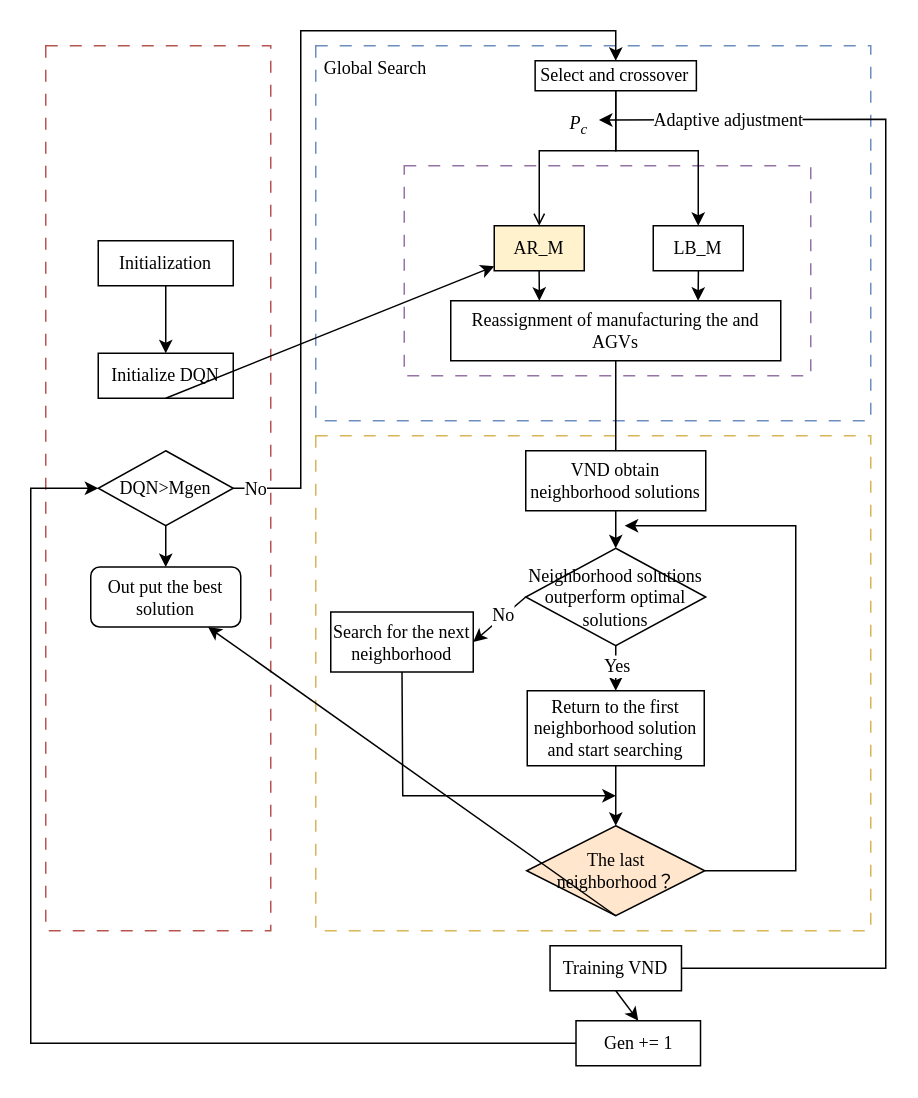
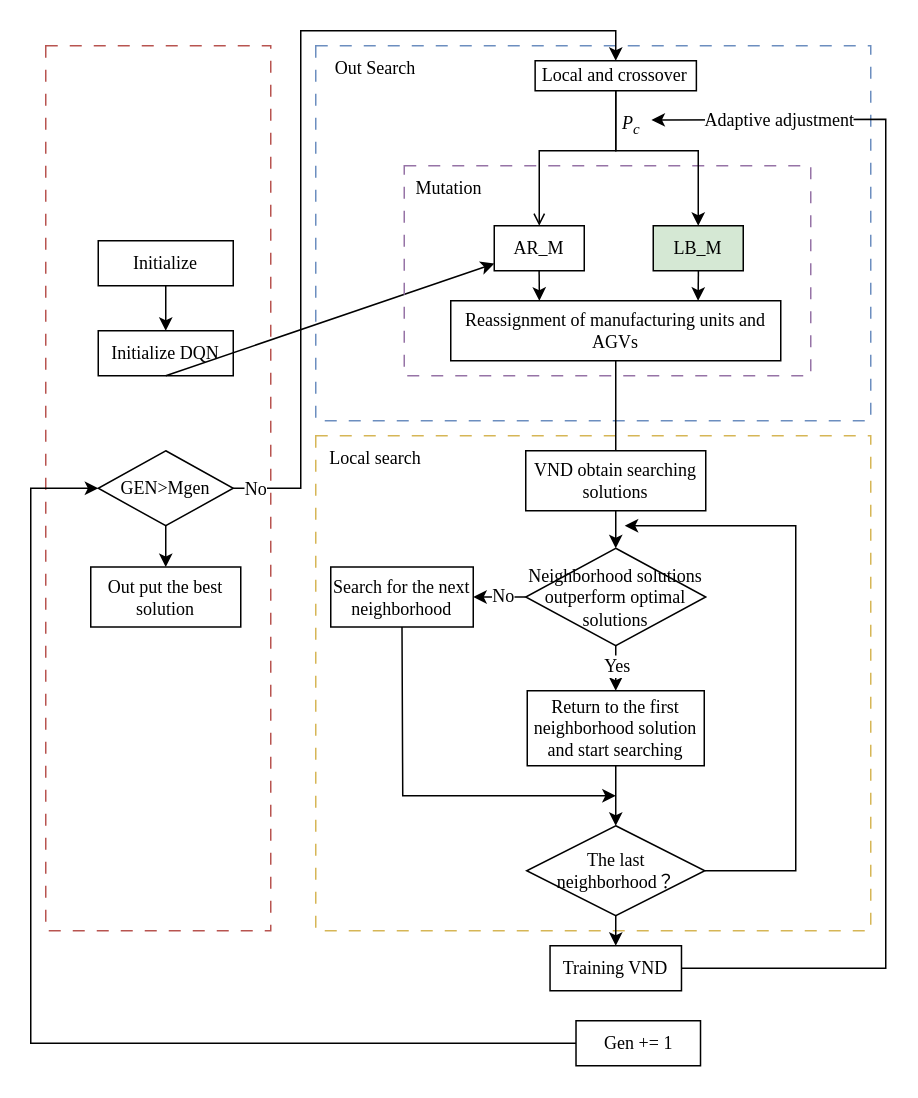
(376, 68) -> (376, 68)
(615, 76) -> (615, 76)
(578, 125) -> (631, 125)
none -> (449, 188)
(539, 248) -> (539, 248)
(698, 248) -> (698, 248)
(166, 263) -> (166, 263)
(616, 331) -> (616, 331)
(166, 376) -> (166, 353)
none -> (376, 458)
(616, 481) -> (616, 481)
(166, 488) -> (166, 488)
(166, 597) -> (166, 597)
(402, 642) -> (402, 597)
(329, 713) -> (616, 926)
(616, 871) -> (616, 871)
(624, 1002) -> none
